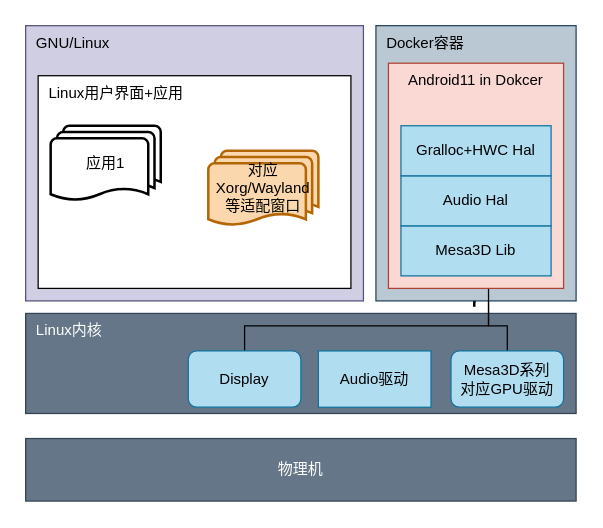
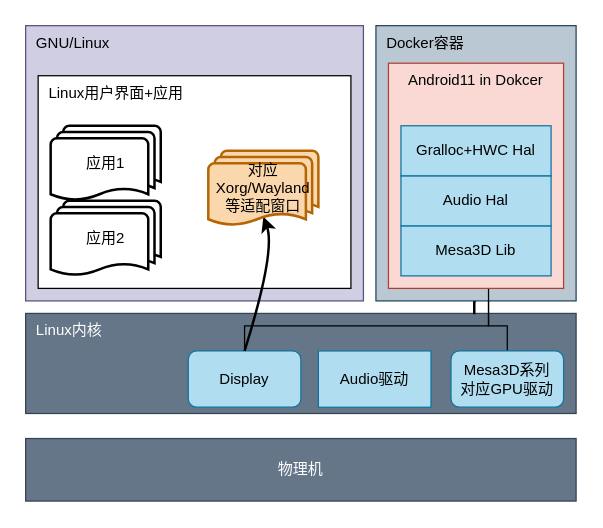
none -> (106, 238)
none -> (261, 291)
(474, 309) -> (474, 309)
